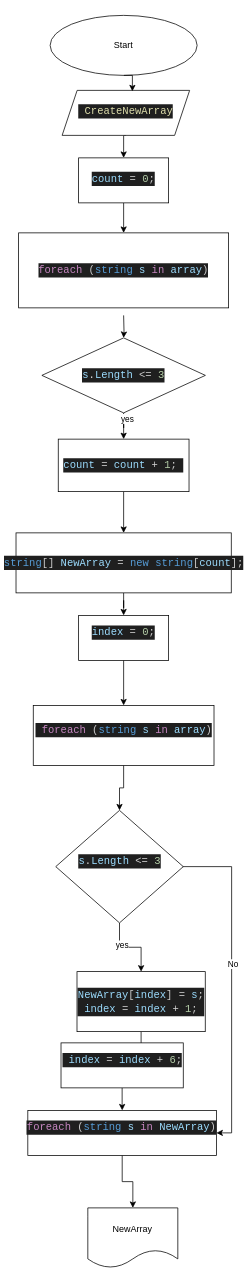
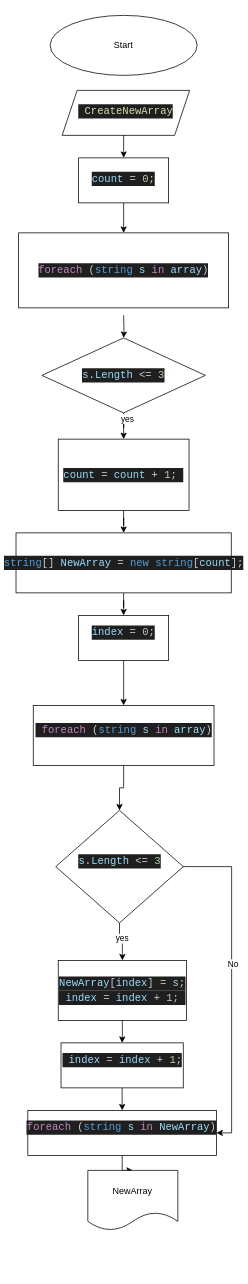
(132, 79) -> none
(123, 465) -> (123, 475)
(141, 1002) -> (122, 990)
(122, 1065) -> (122, 1065)
(133, 1238) -> (133, 1200)
